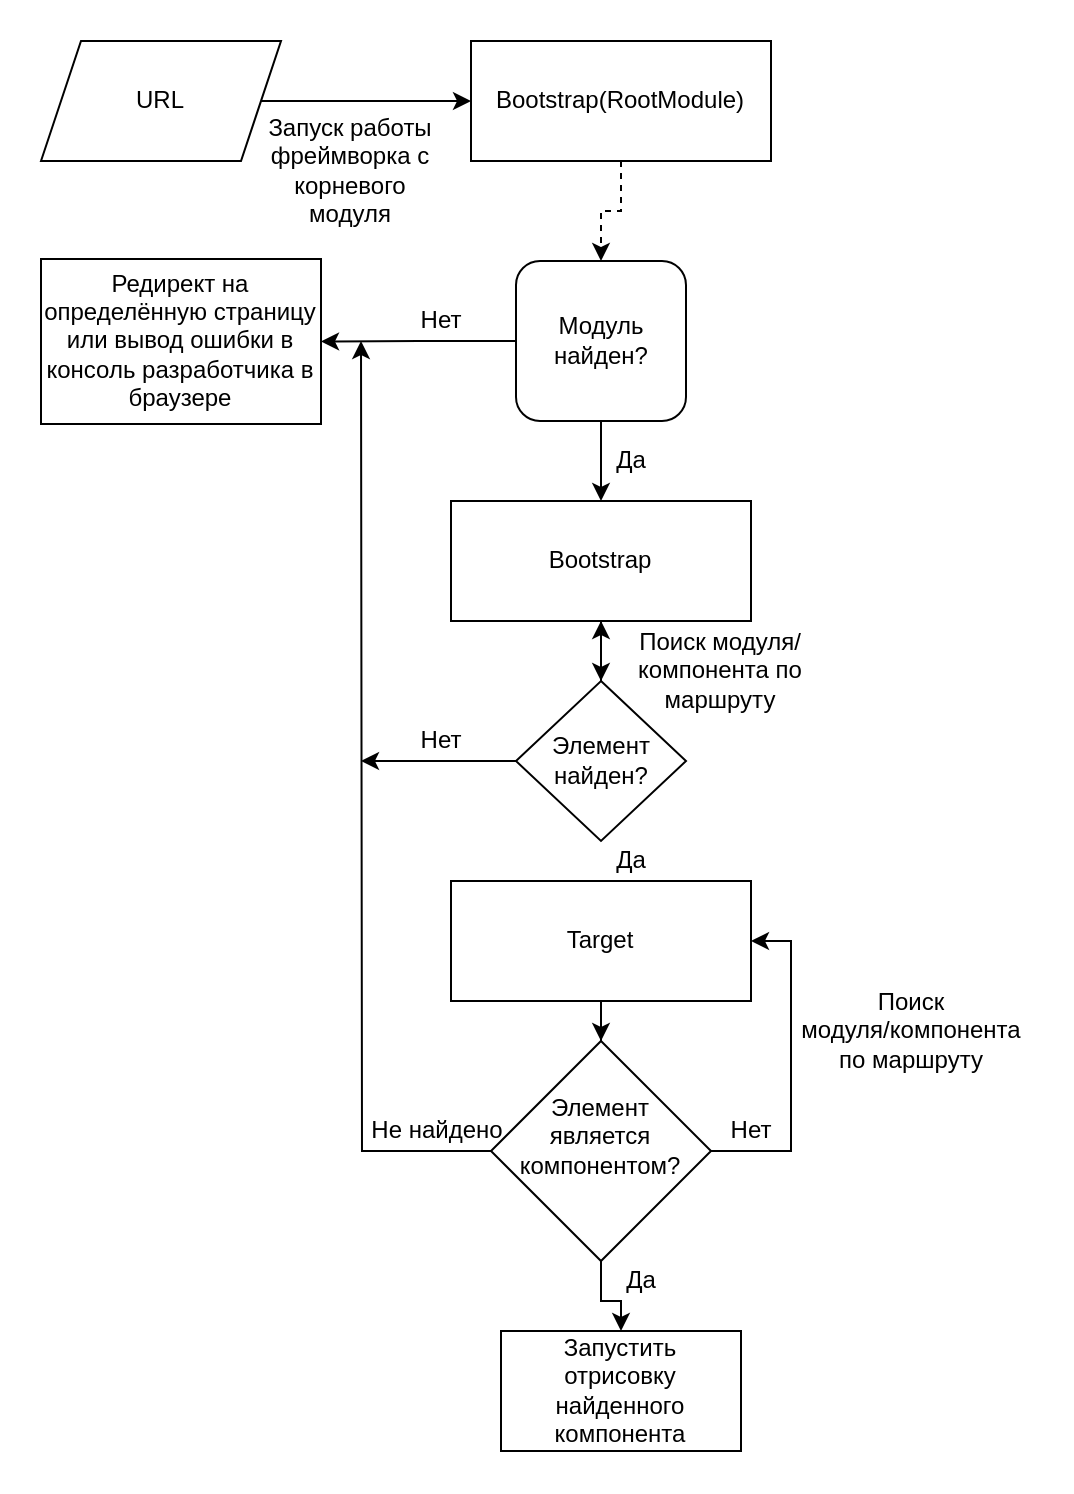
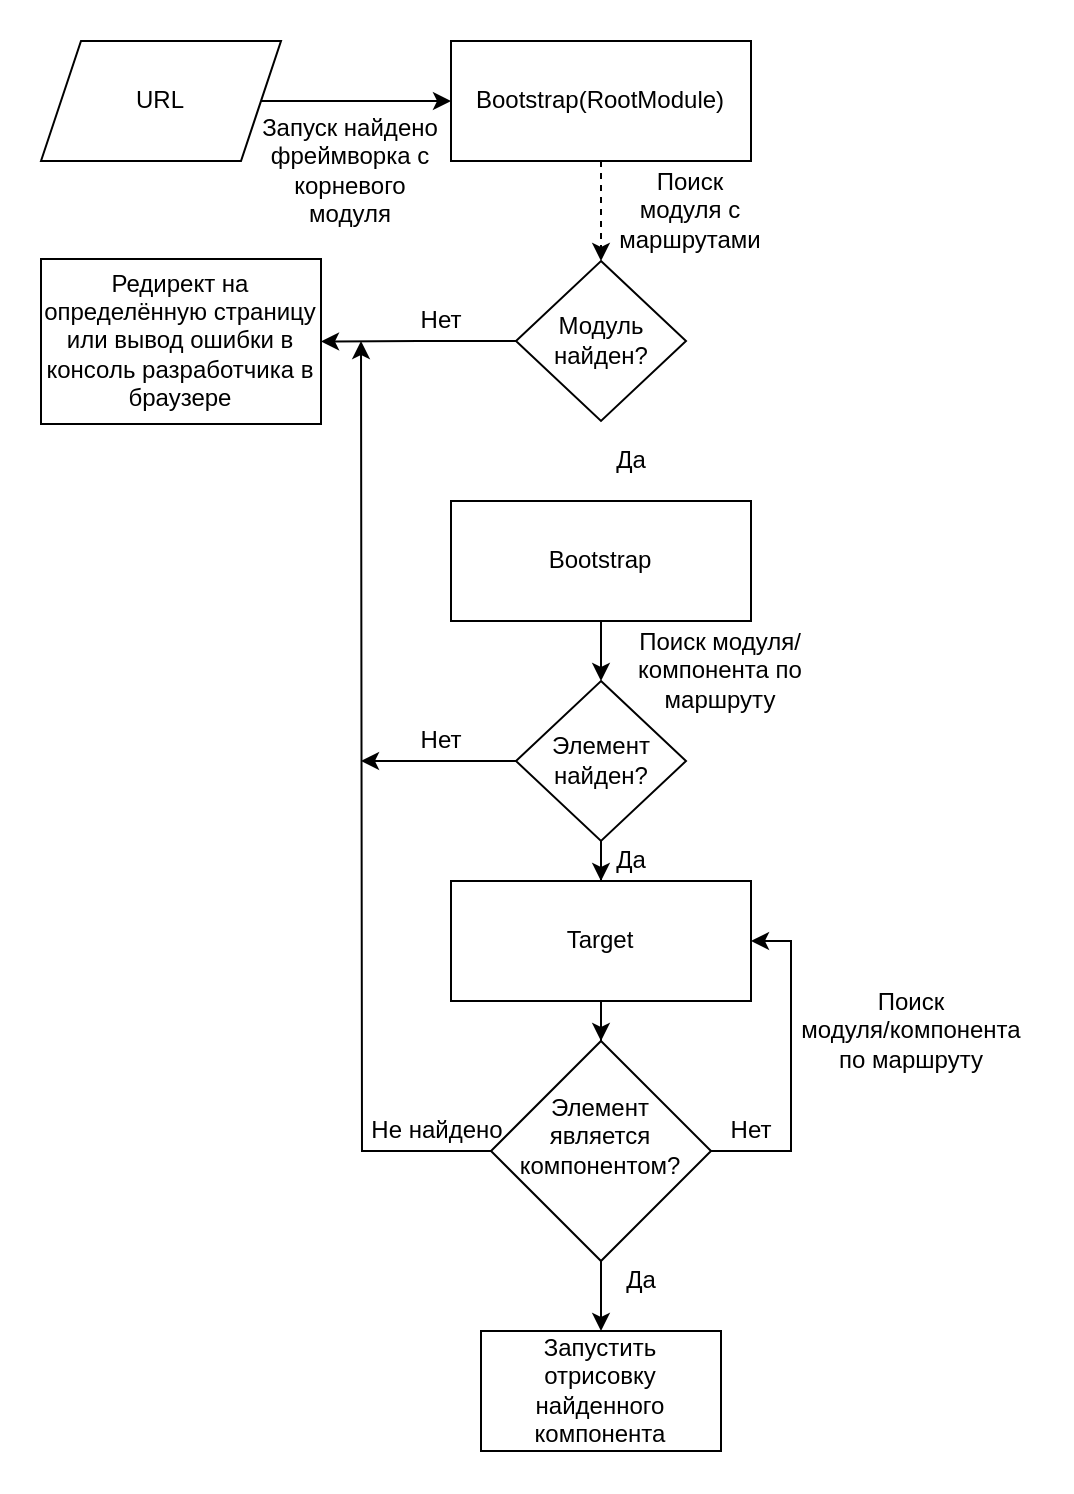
(621, 101) -> (601, 101)
(351, 171) -> (351, 171)
none -> (691, 211)
(601, 341) -> (601, 341)
(601, 454) -> none
(601, 679) -> (601, 868)
(621, 1391) -> (601, 1391)
